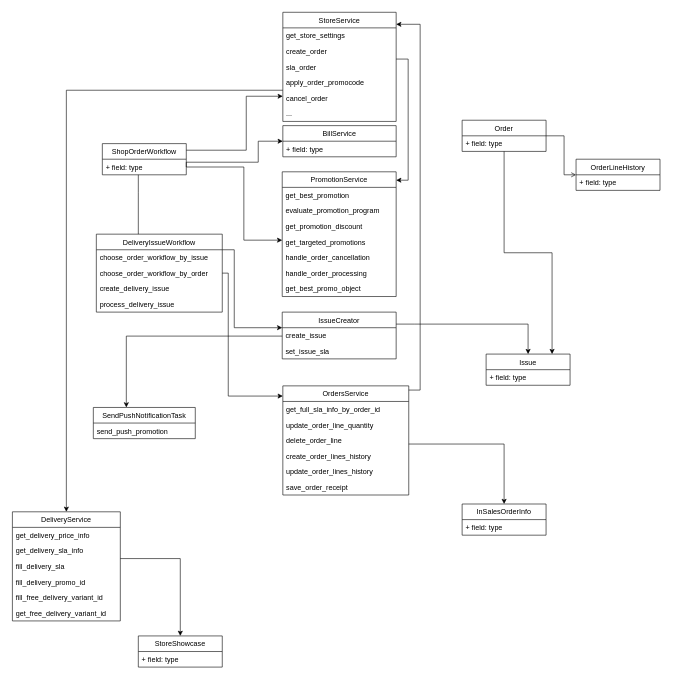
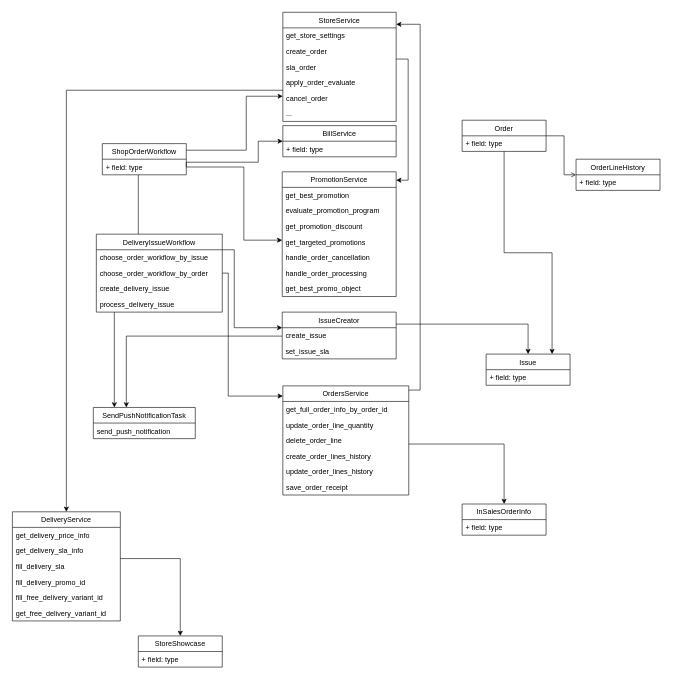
(328, 83) -> (325, 83)
none -> (114, 401)
(340, 410) -> (345, 410)
(134, 431) -> (138, 431)
